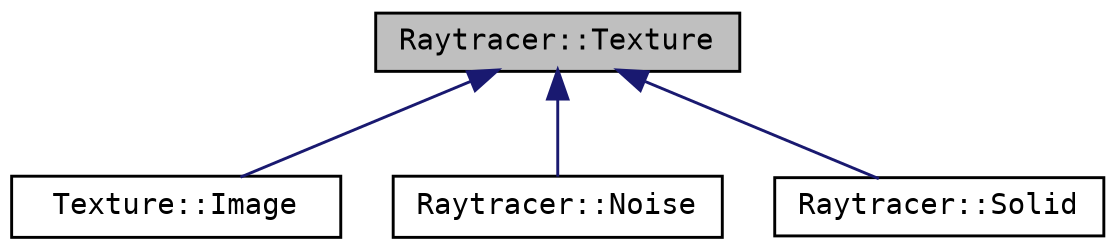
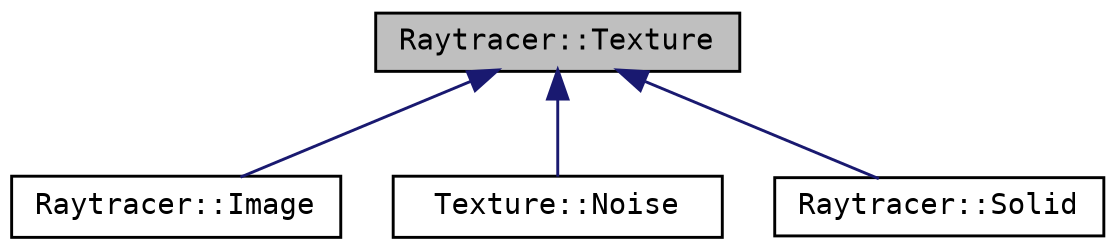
(176, 207) -> (176, 207)
(558, 207) -> (558, 207)
